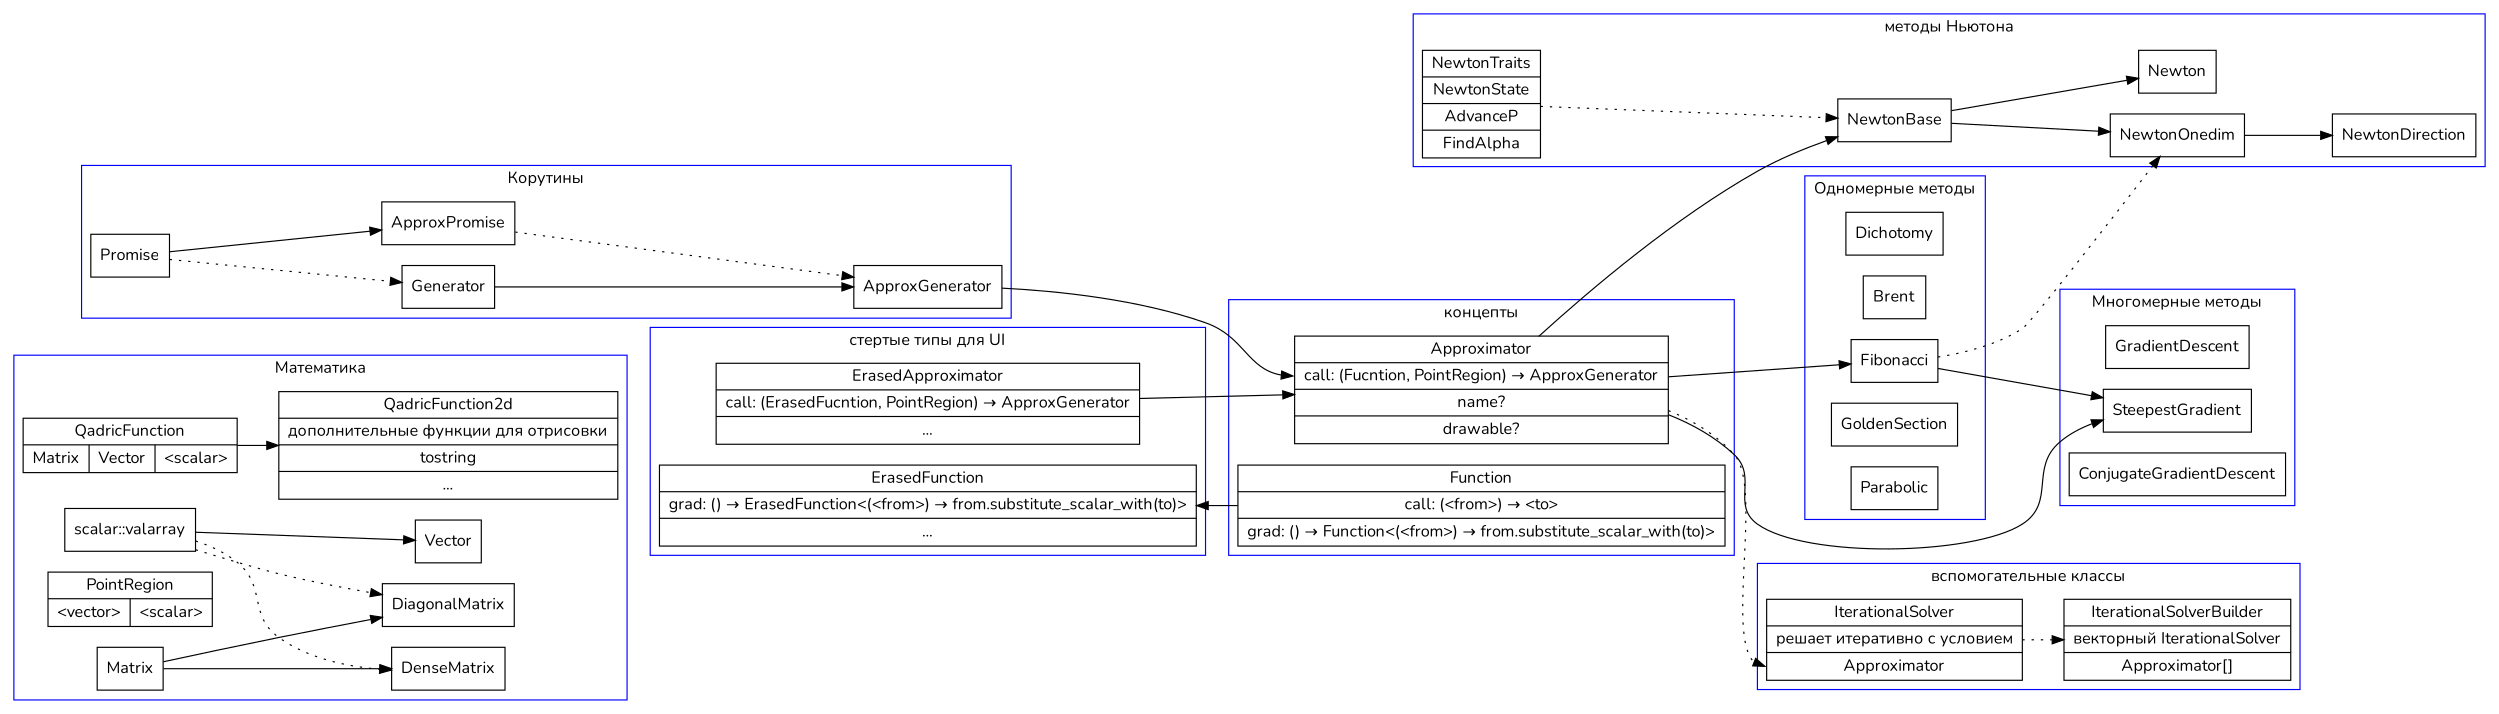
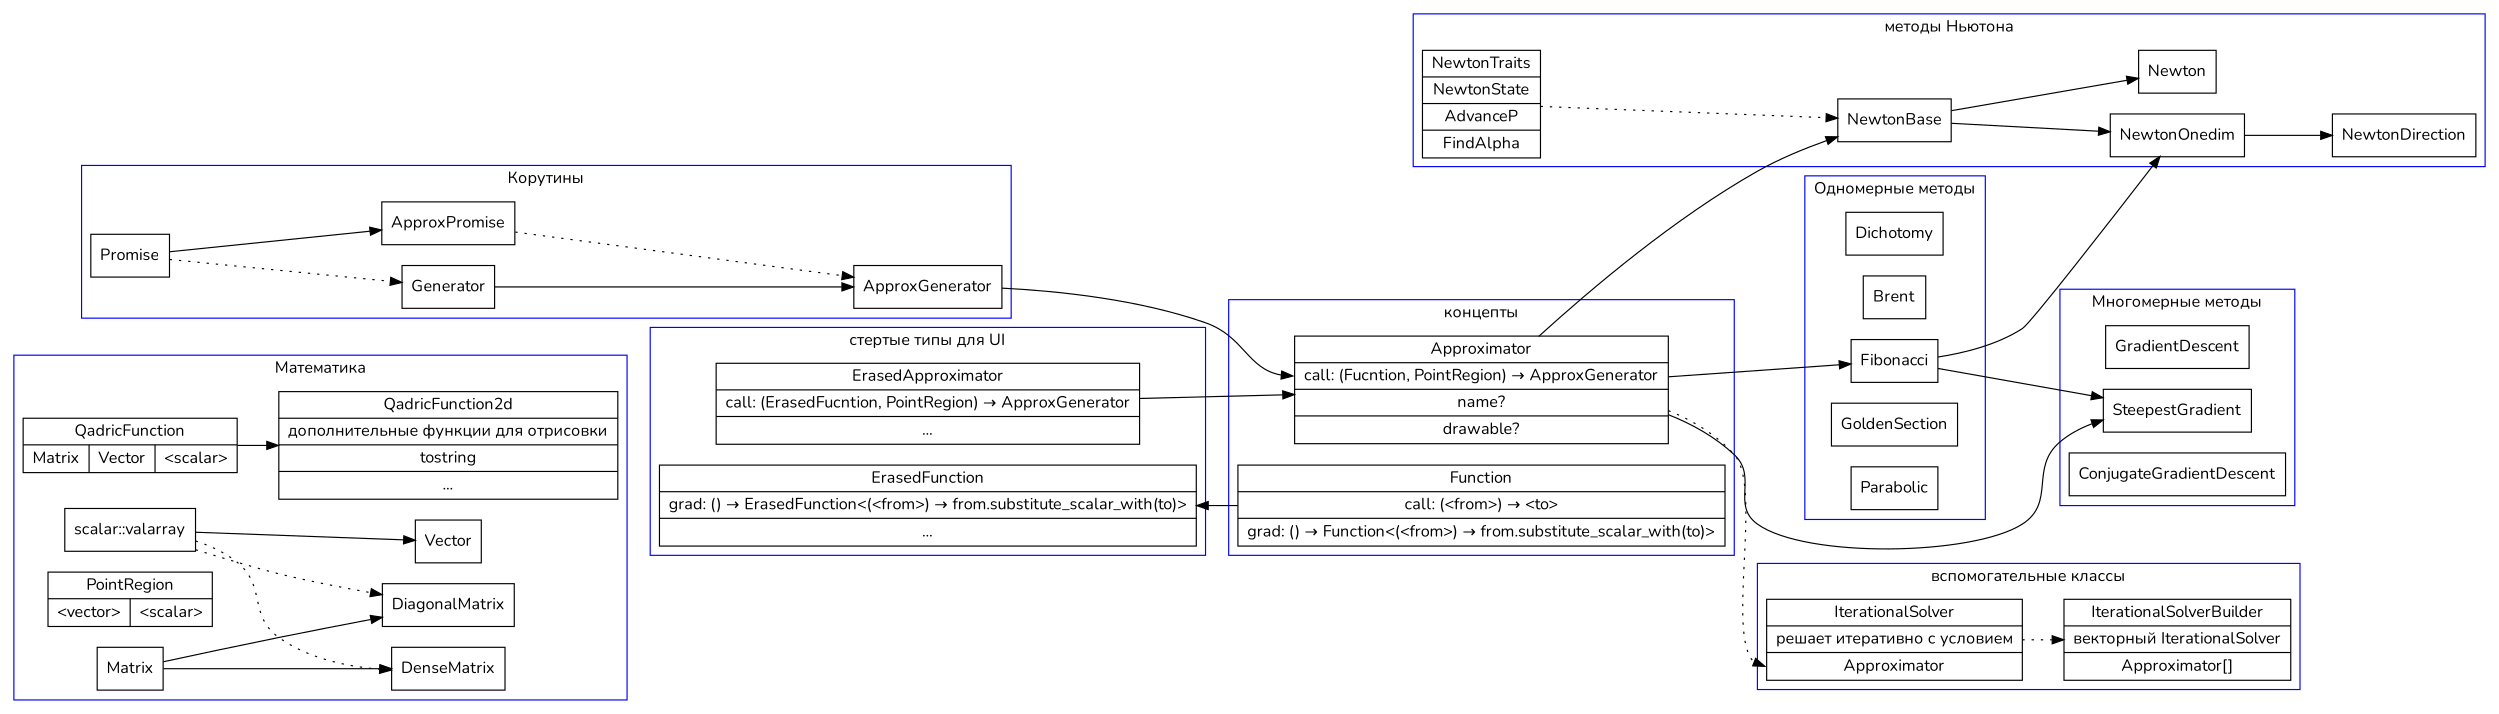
(2066, 277) -> (2066, 277)
